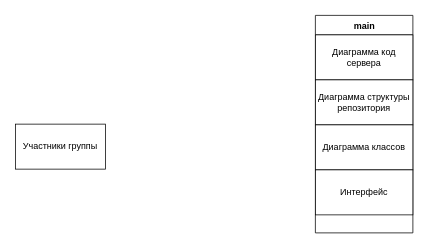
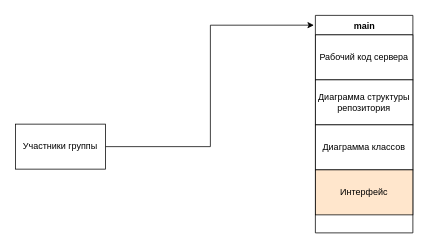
(364, 57) -> (364, 57)
none -> (210, 100)
(364, 192) -> (364, 192)
